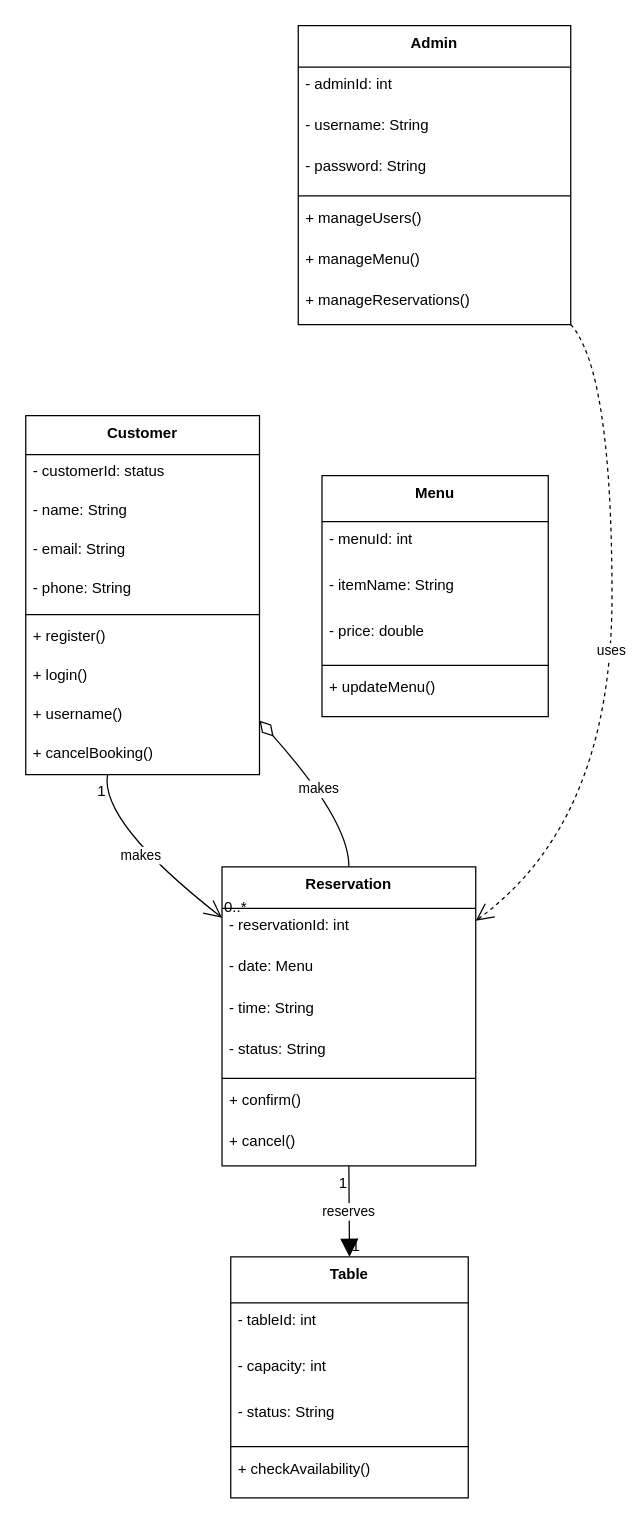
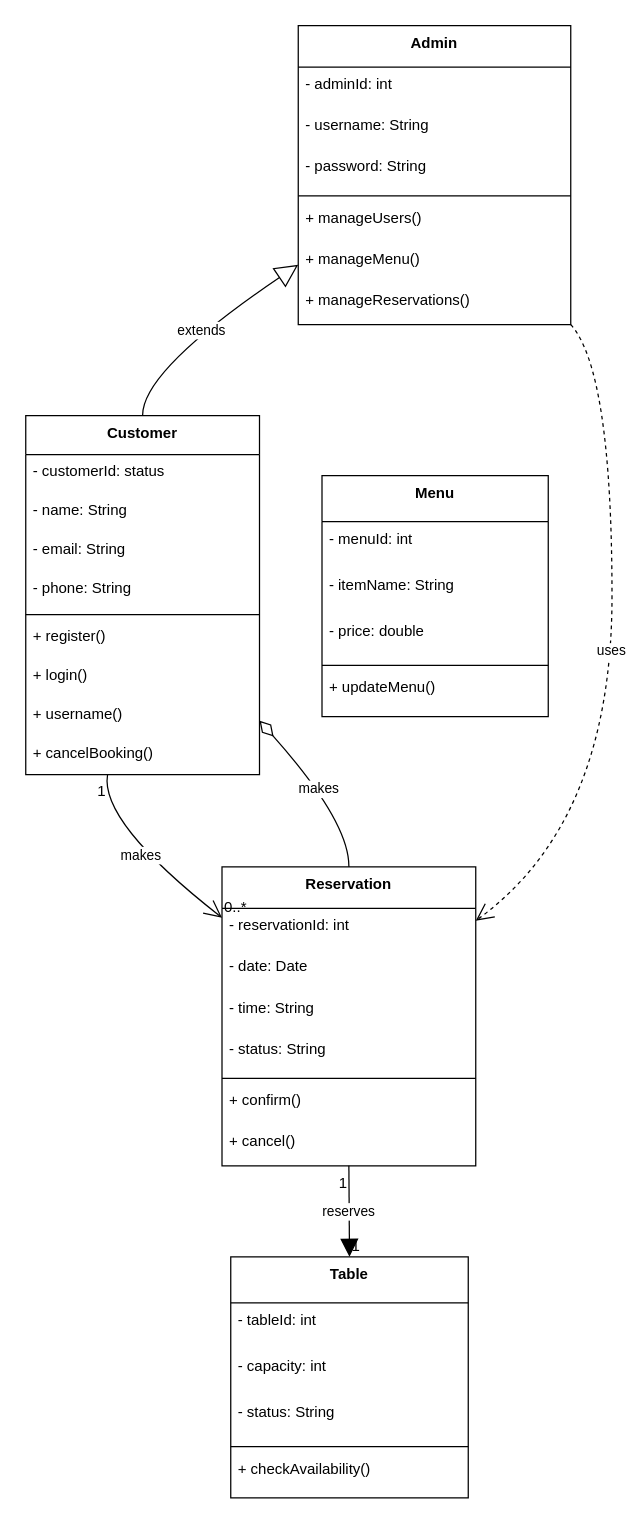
none -> (201, 336)
(273, 966) -> (273, 966)
